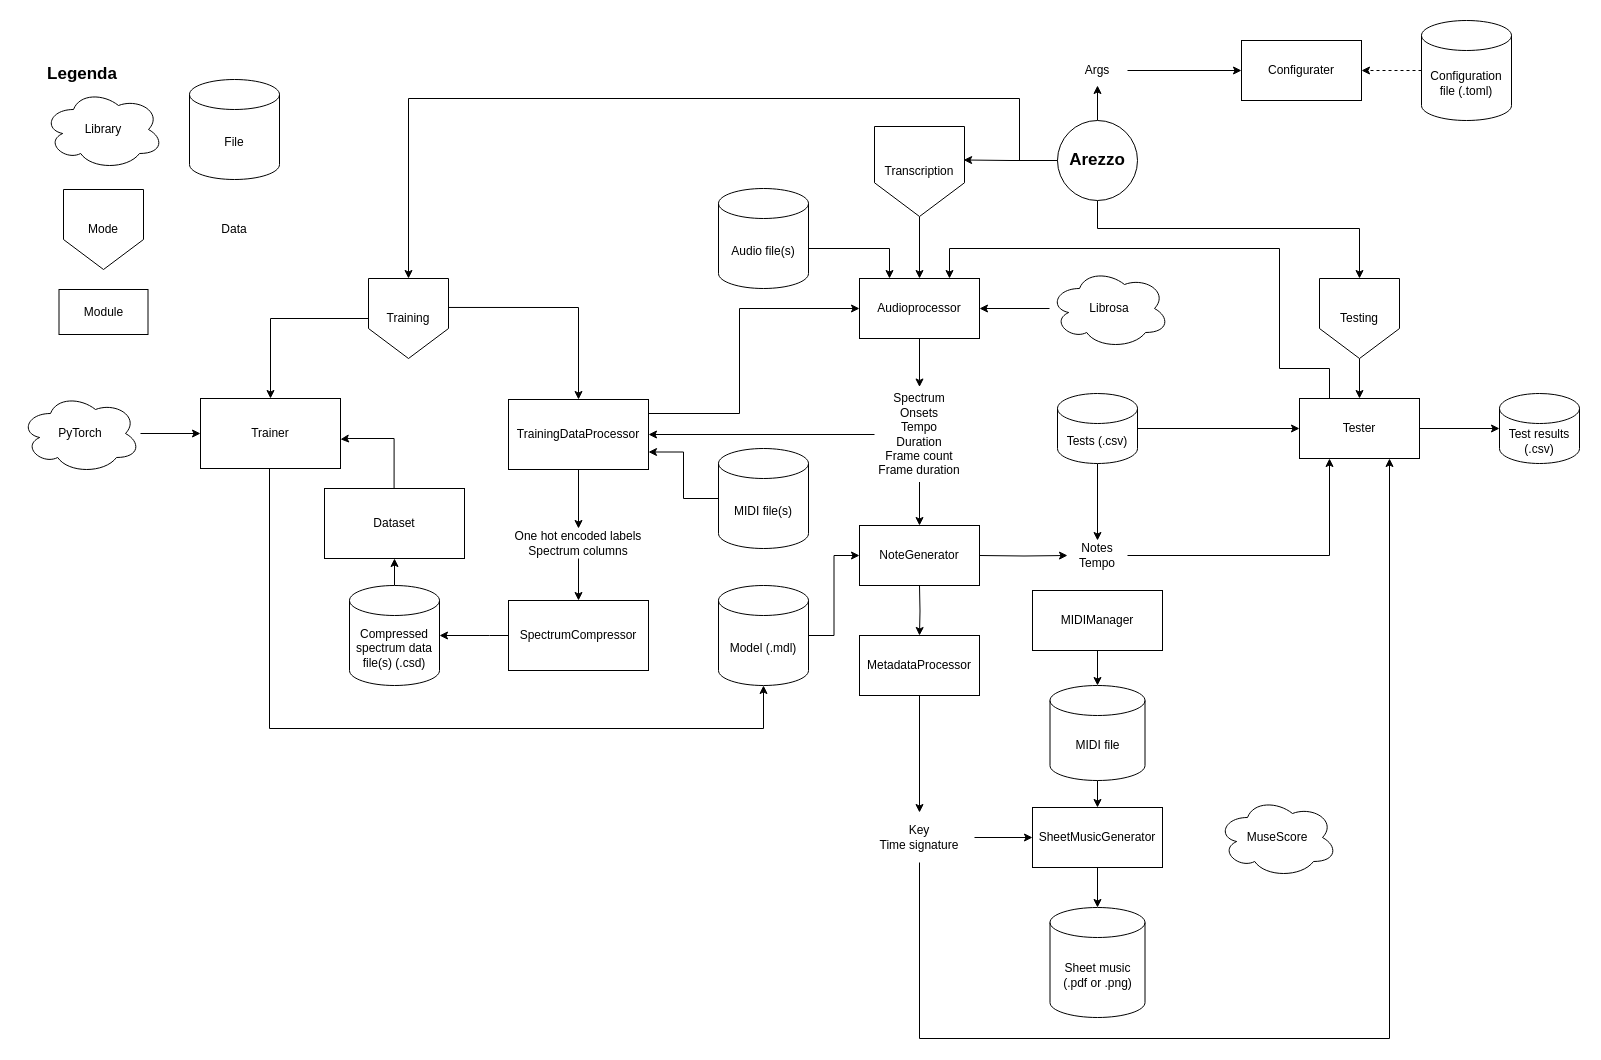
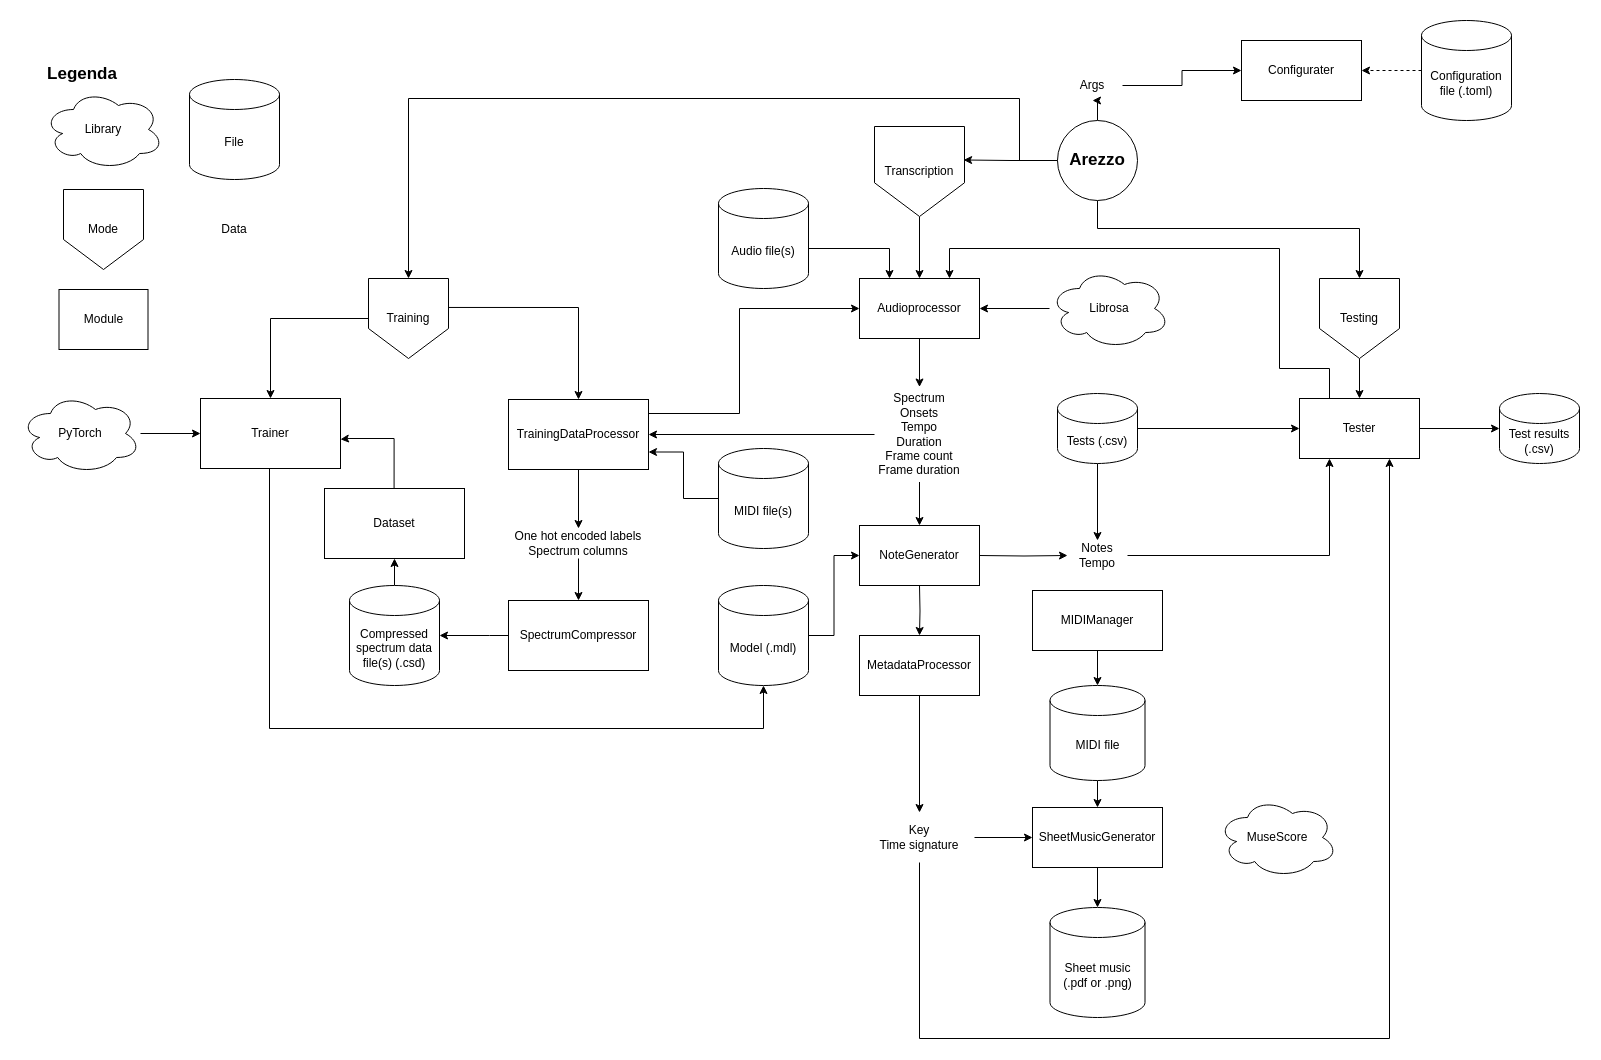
(1098, 71) -> (1093, 86)
(104, 312) -> (104, 320)
